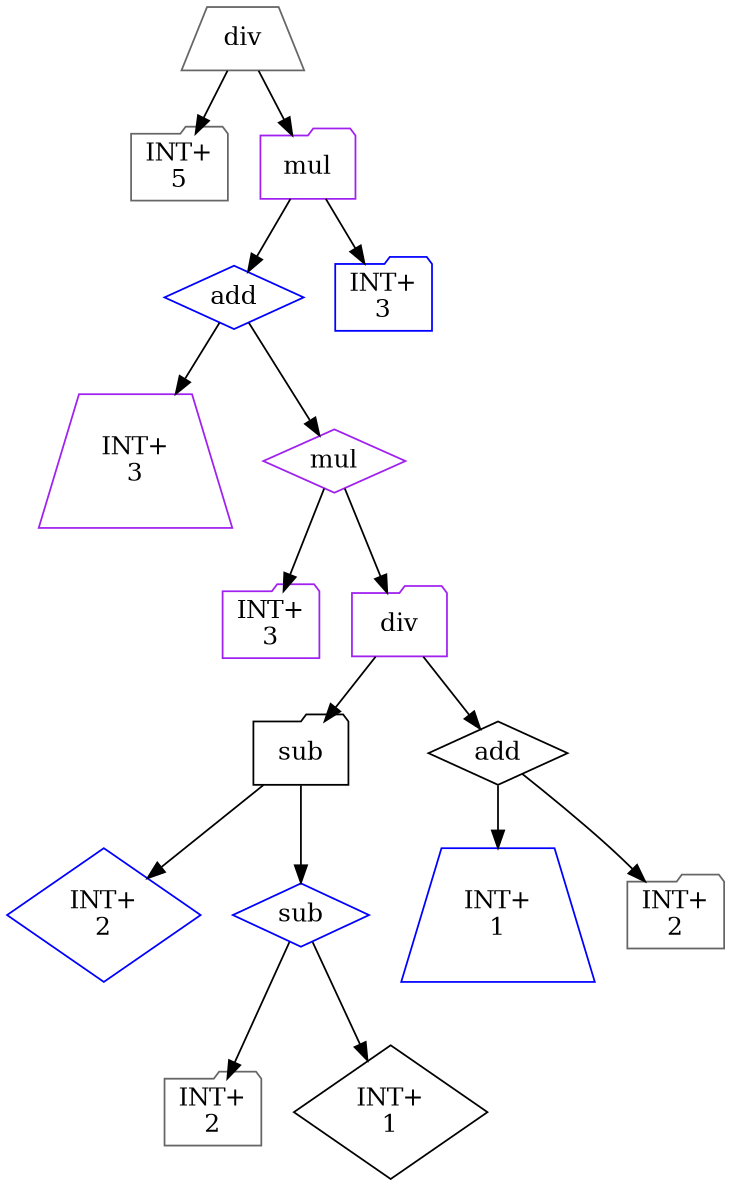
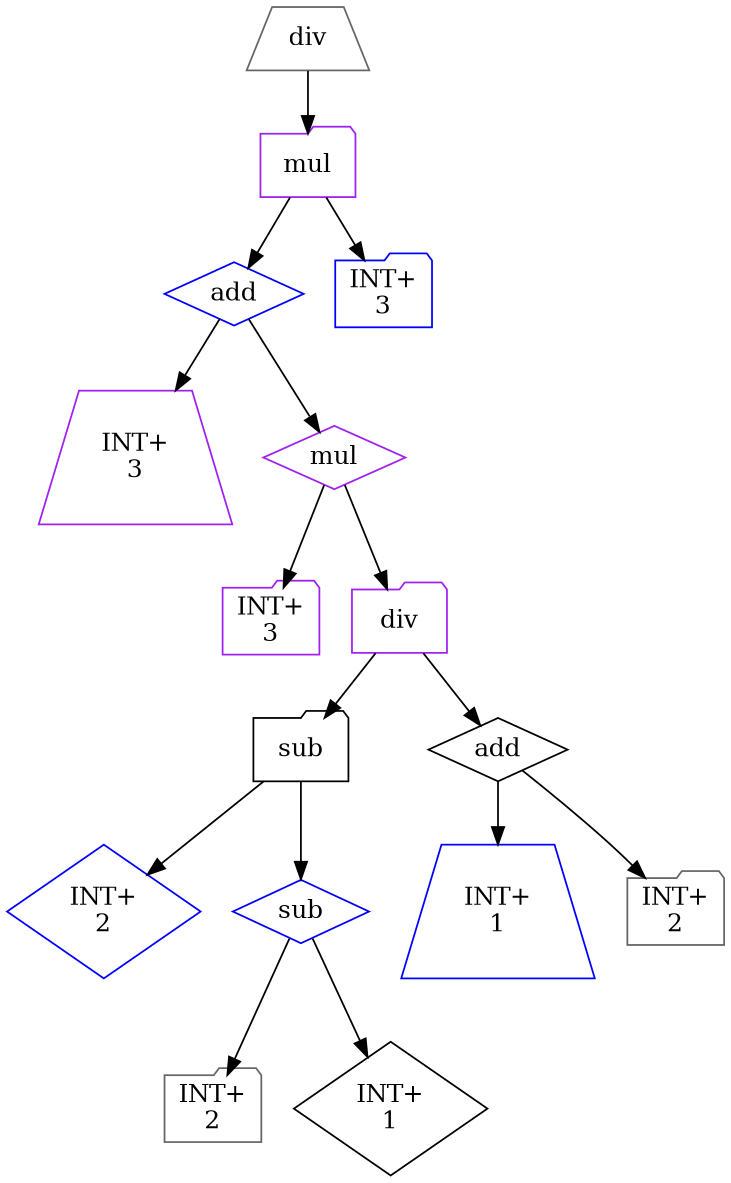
(179, 167) -> none
